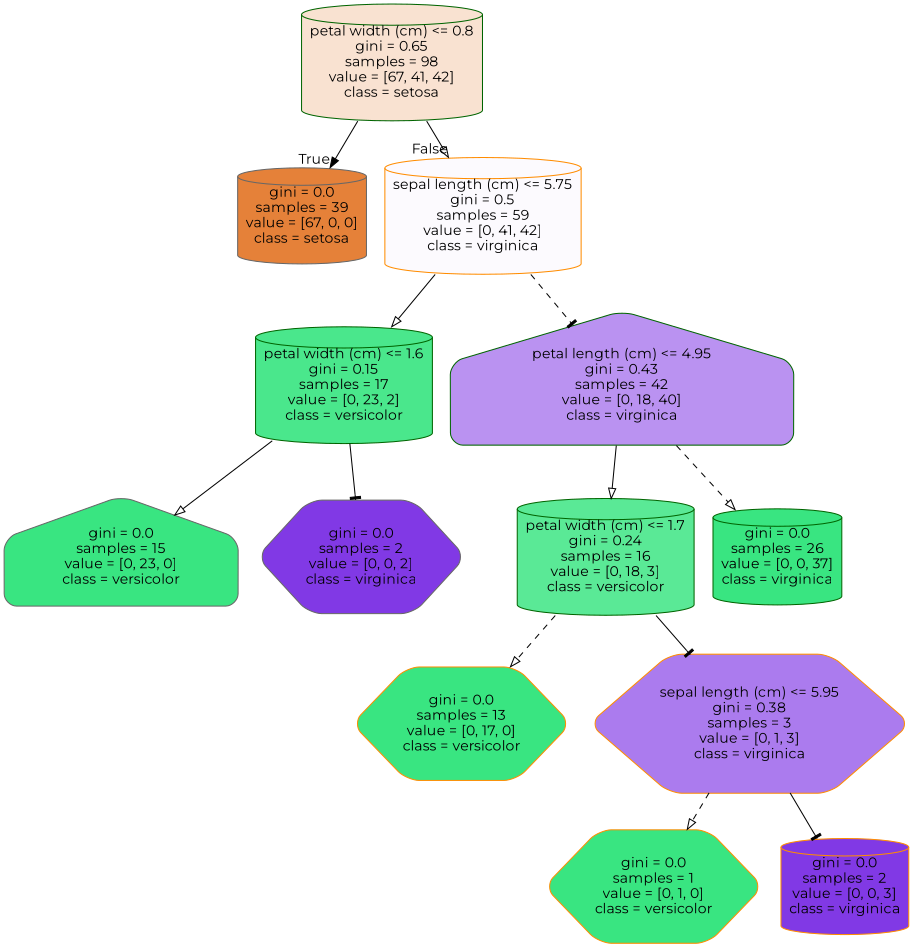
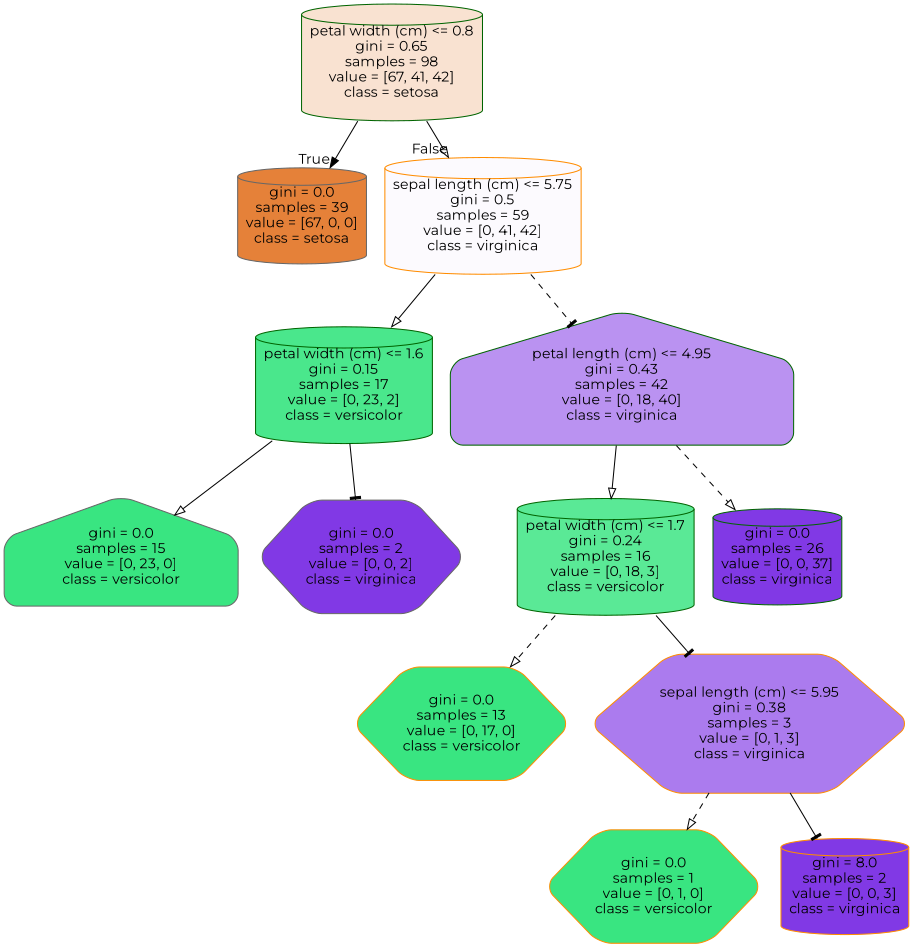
(777, 557) -> (777, 557)
(845, 887) -> (845, 887)
